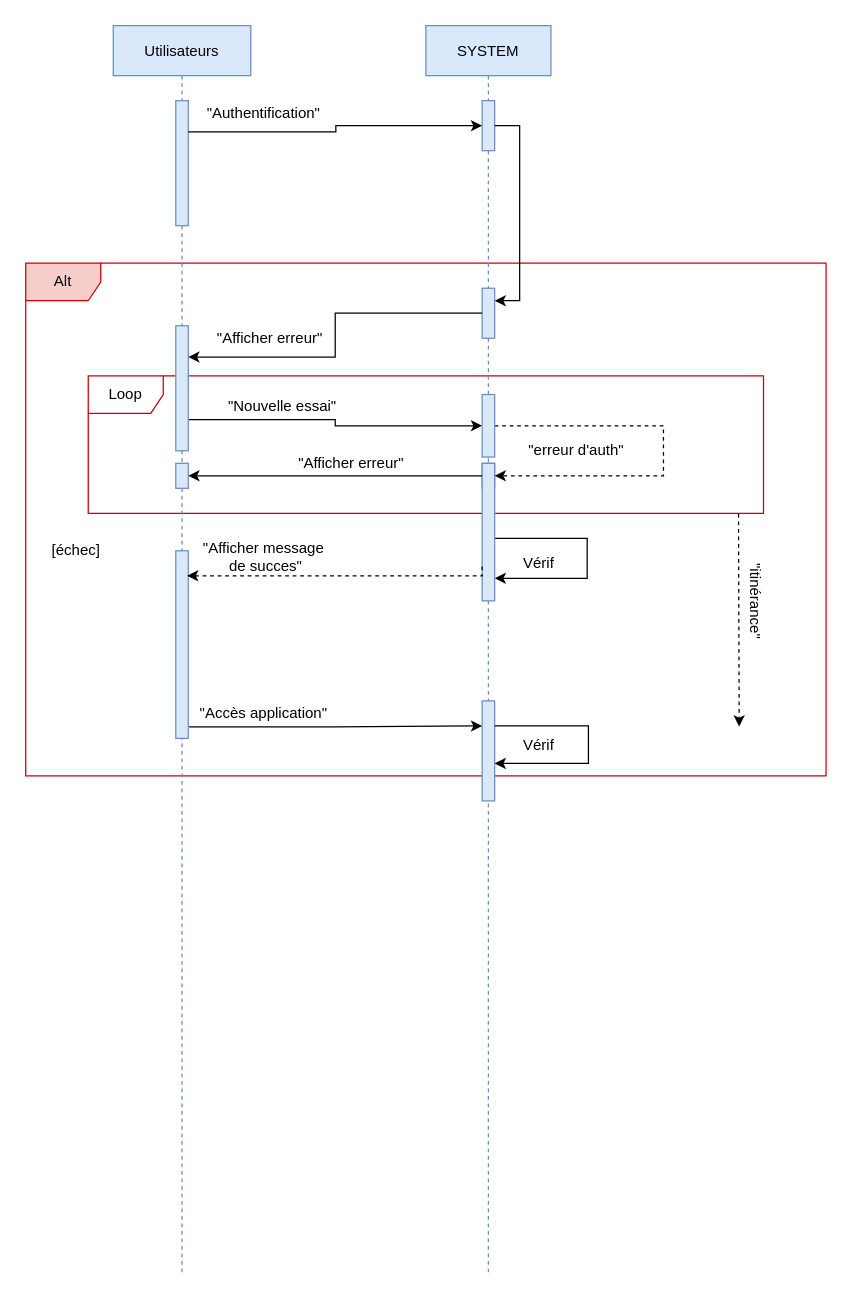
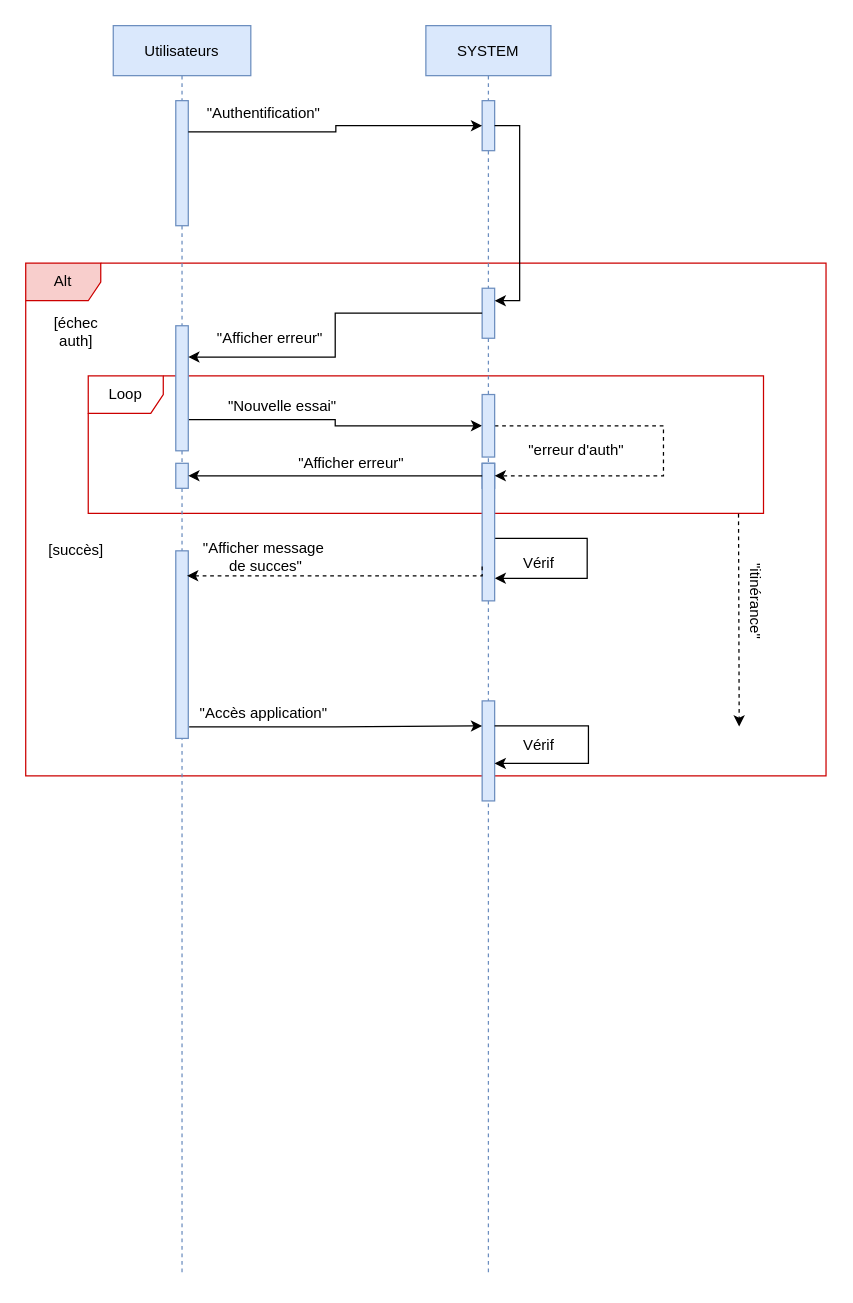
none -> (76, 332)
(76, 551) -> (76, 551)
